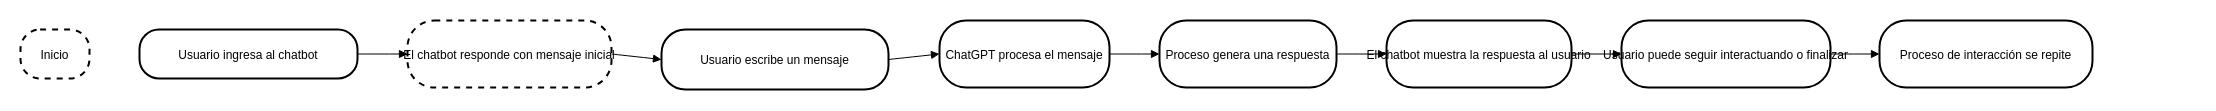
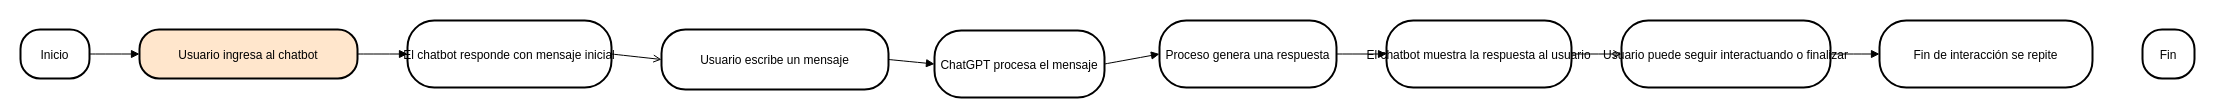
(55, 54) -> (55, 54)
none -> (111, 54)
(249, 54) -> (249, 54)
(510, 54) -> (510, 54)
(1025, 54) -> (1020, 64)
(1612, 54) -> (1615, 54)
none -> (2169, 54)
(1986, 55) -> (1986, 55)
(652, 59) -> (655, 59)
